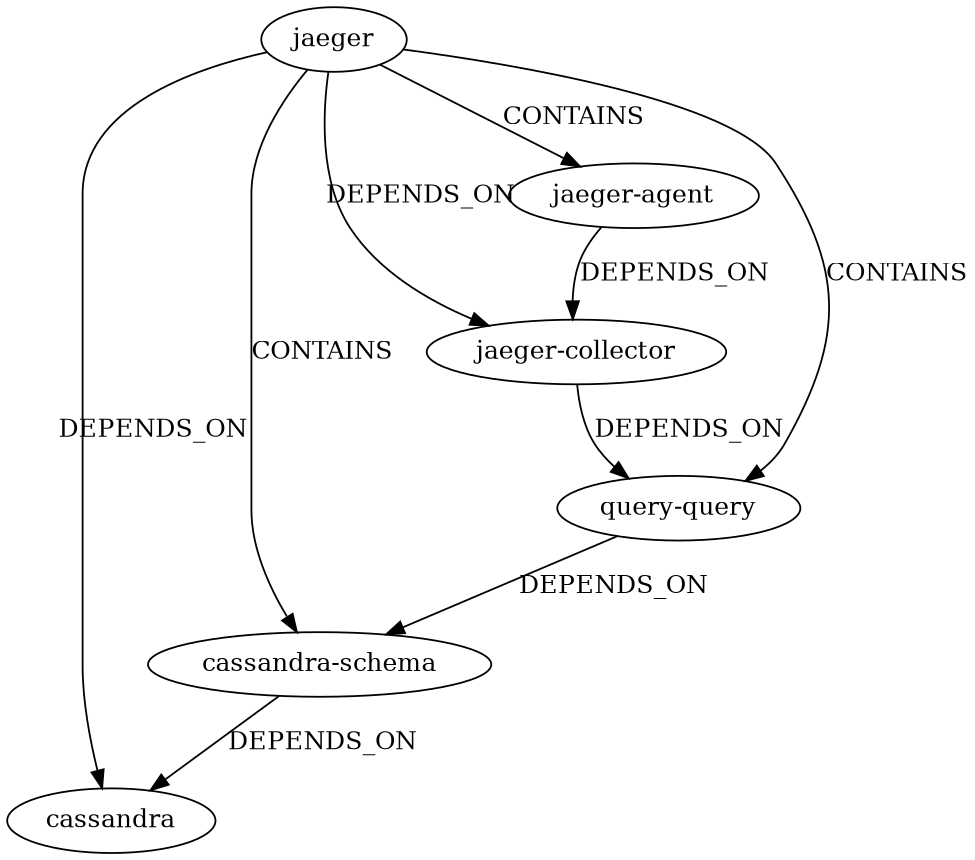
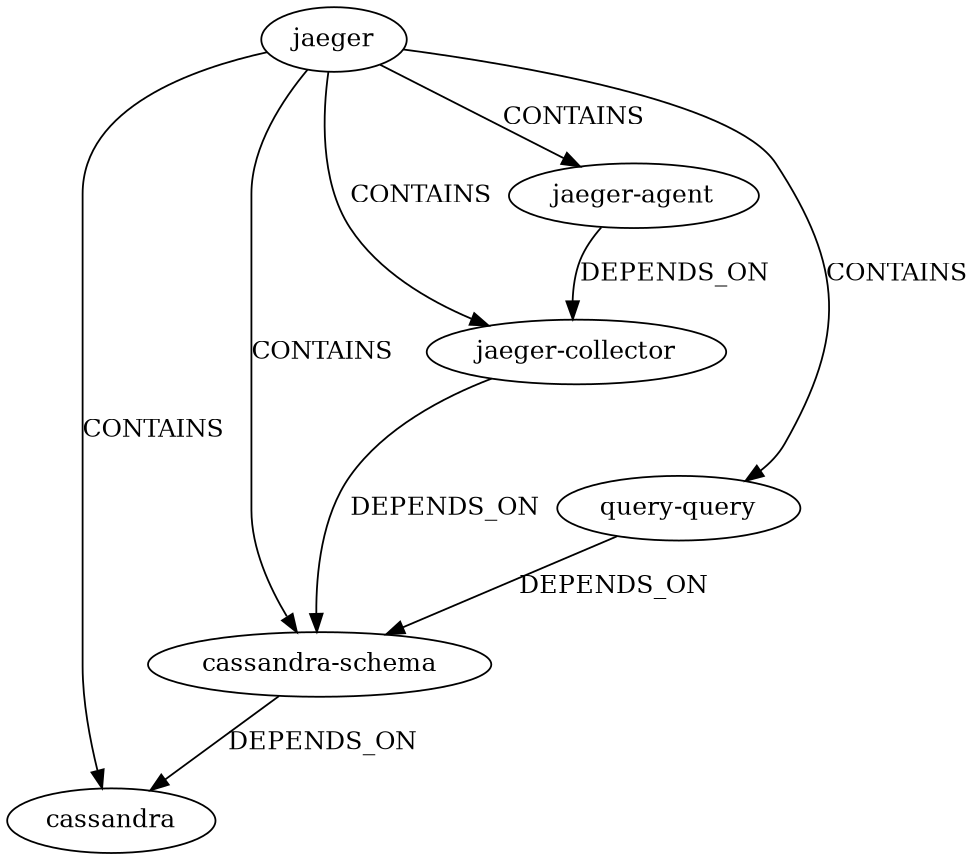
(421, 196) -> (421, 196)
(154, 430) -> (154, 430)
(587, 430) -> (360, 464)
